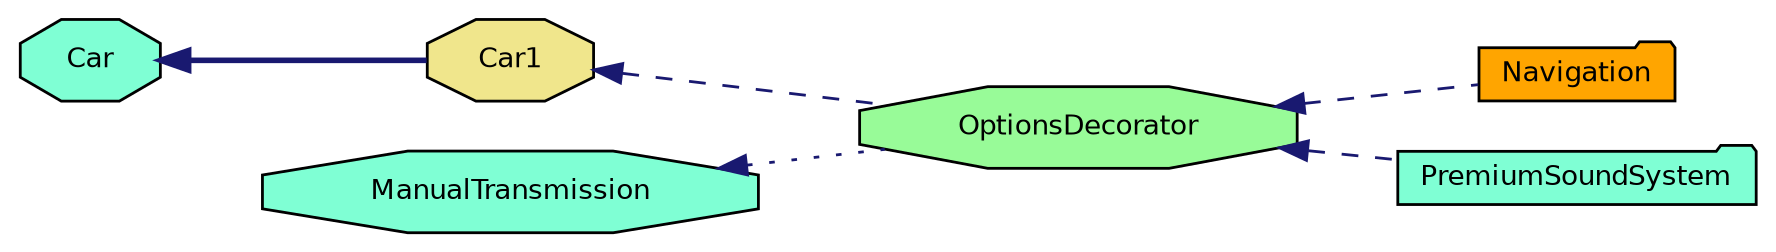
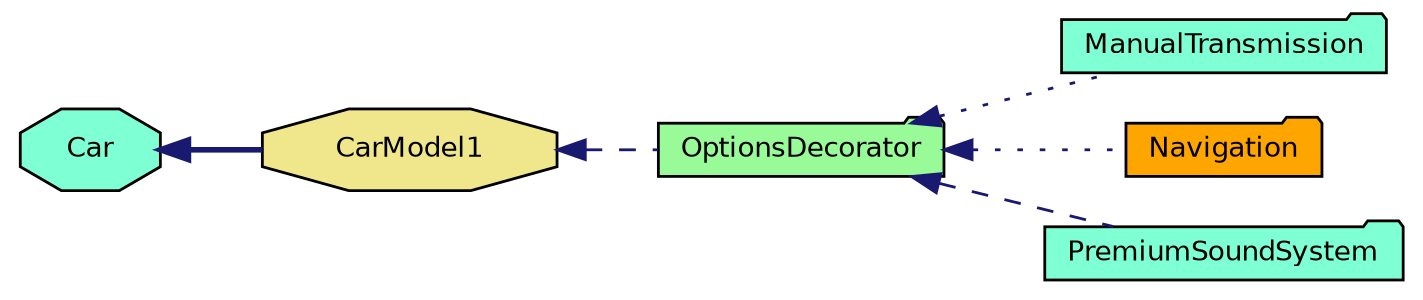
(510, 60) -> (410, 150)
(1391, 94) -> (1049, 150)
(1078, 128) -> (801, 150)
(816, 157) -> (1026, 95)
(510, 192) -> (1224, 46)
